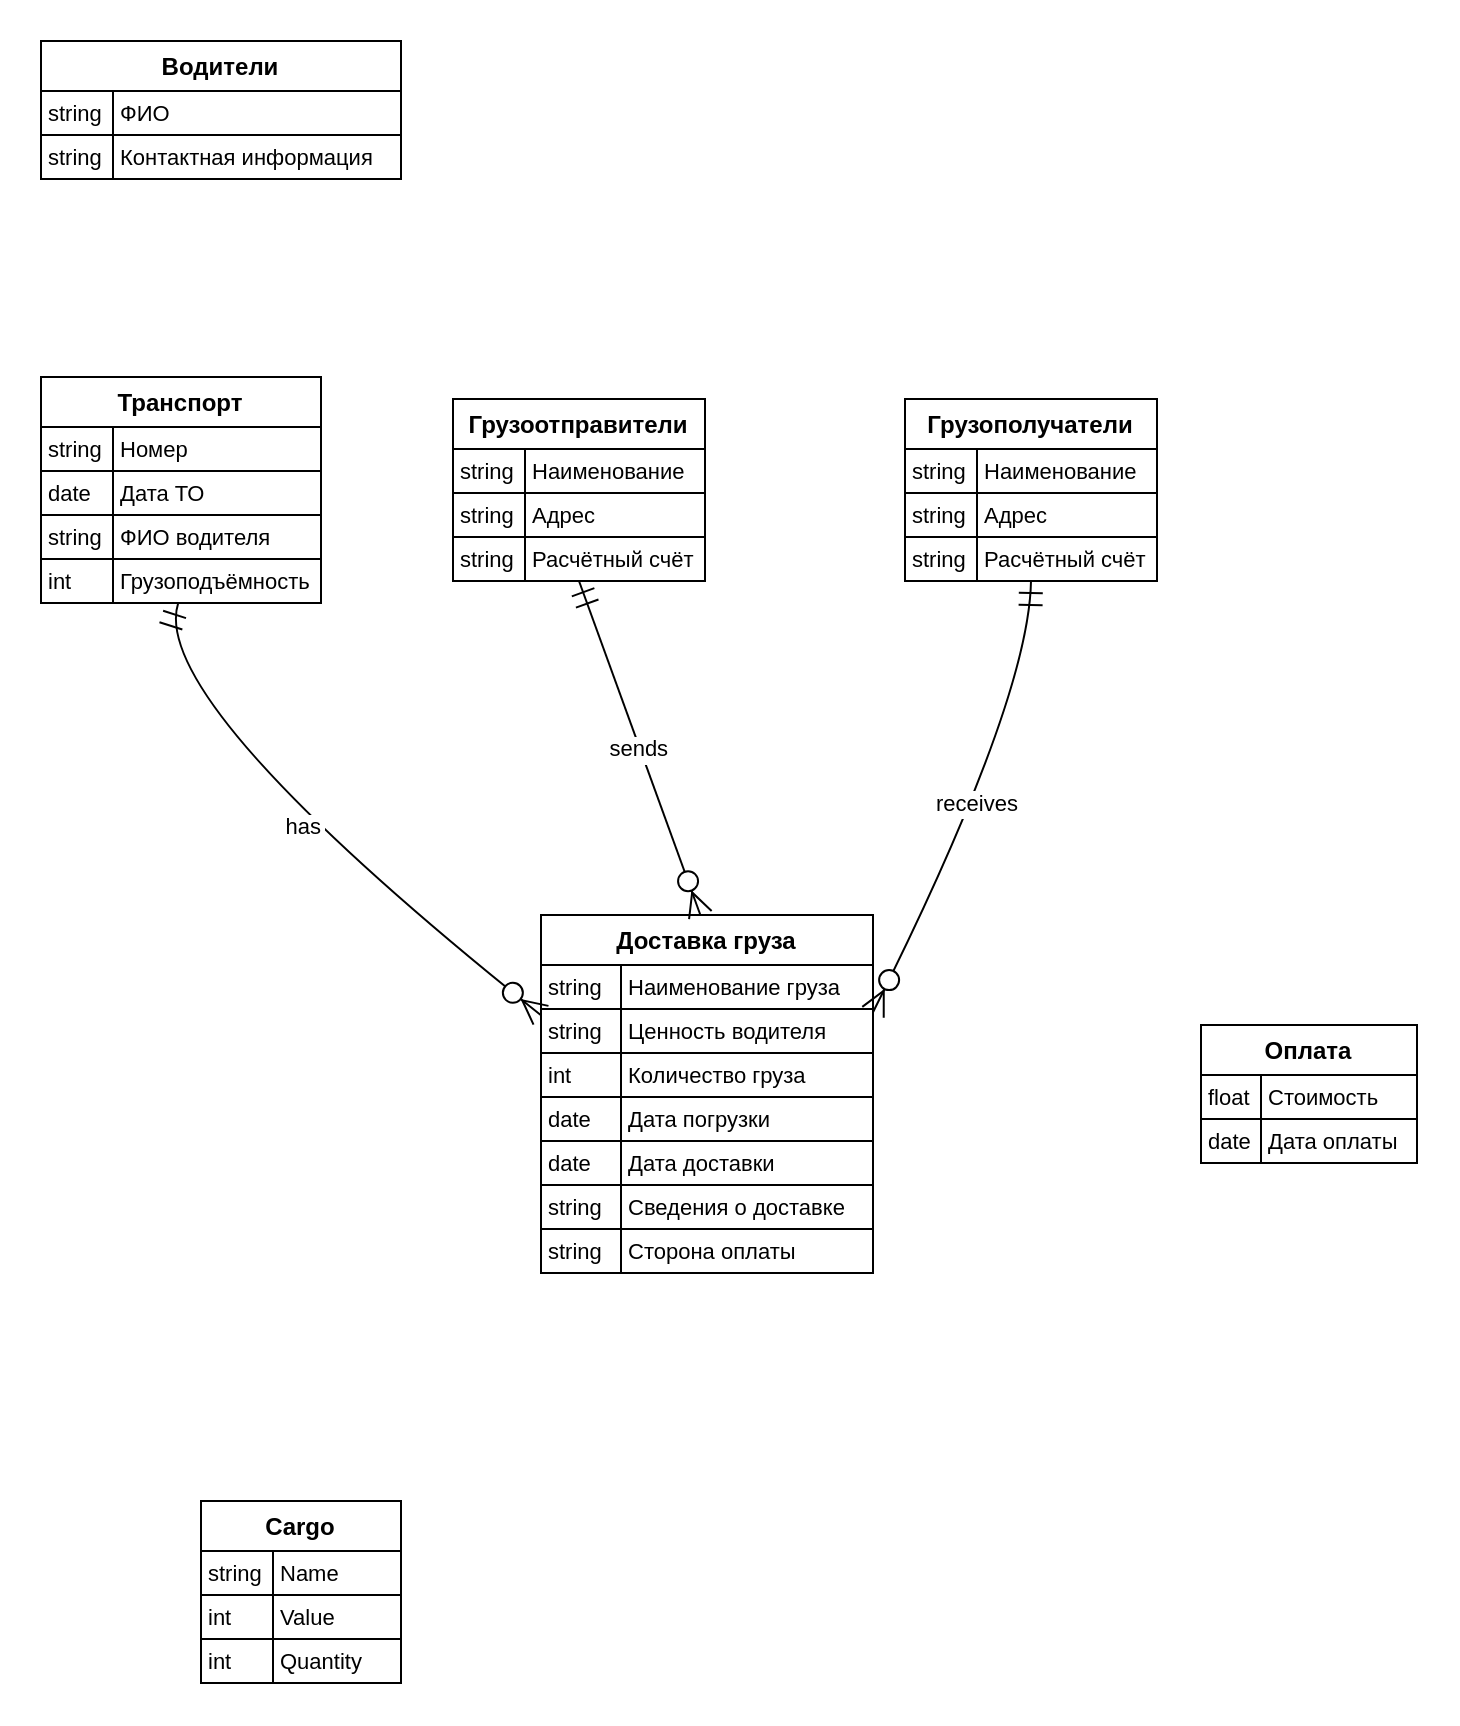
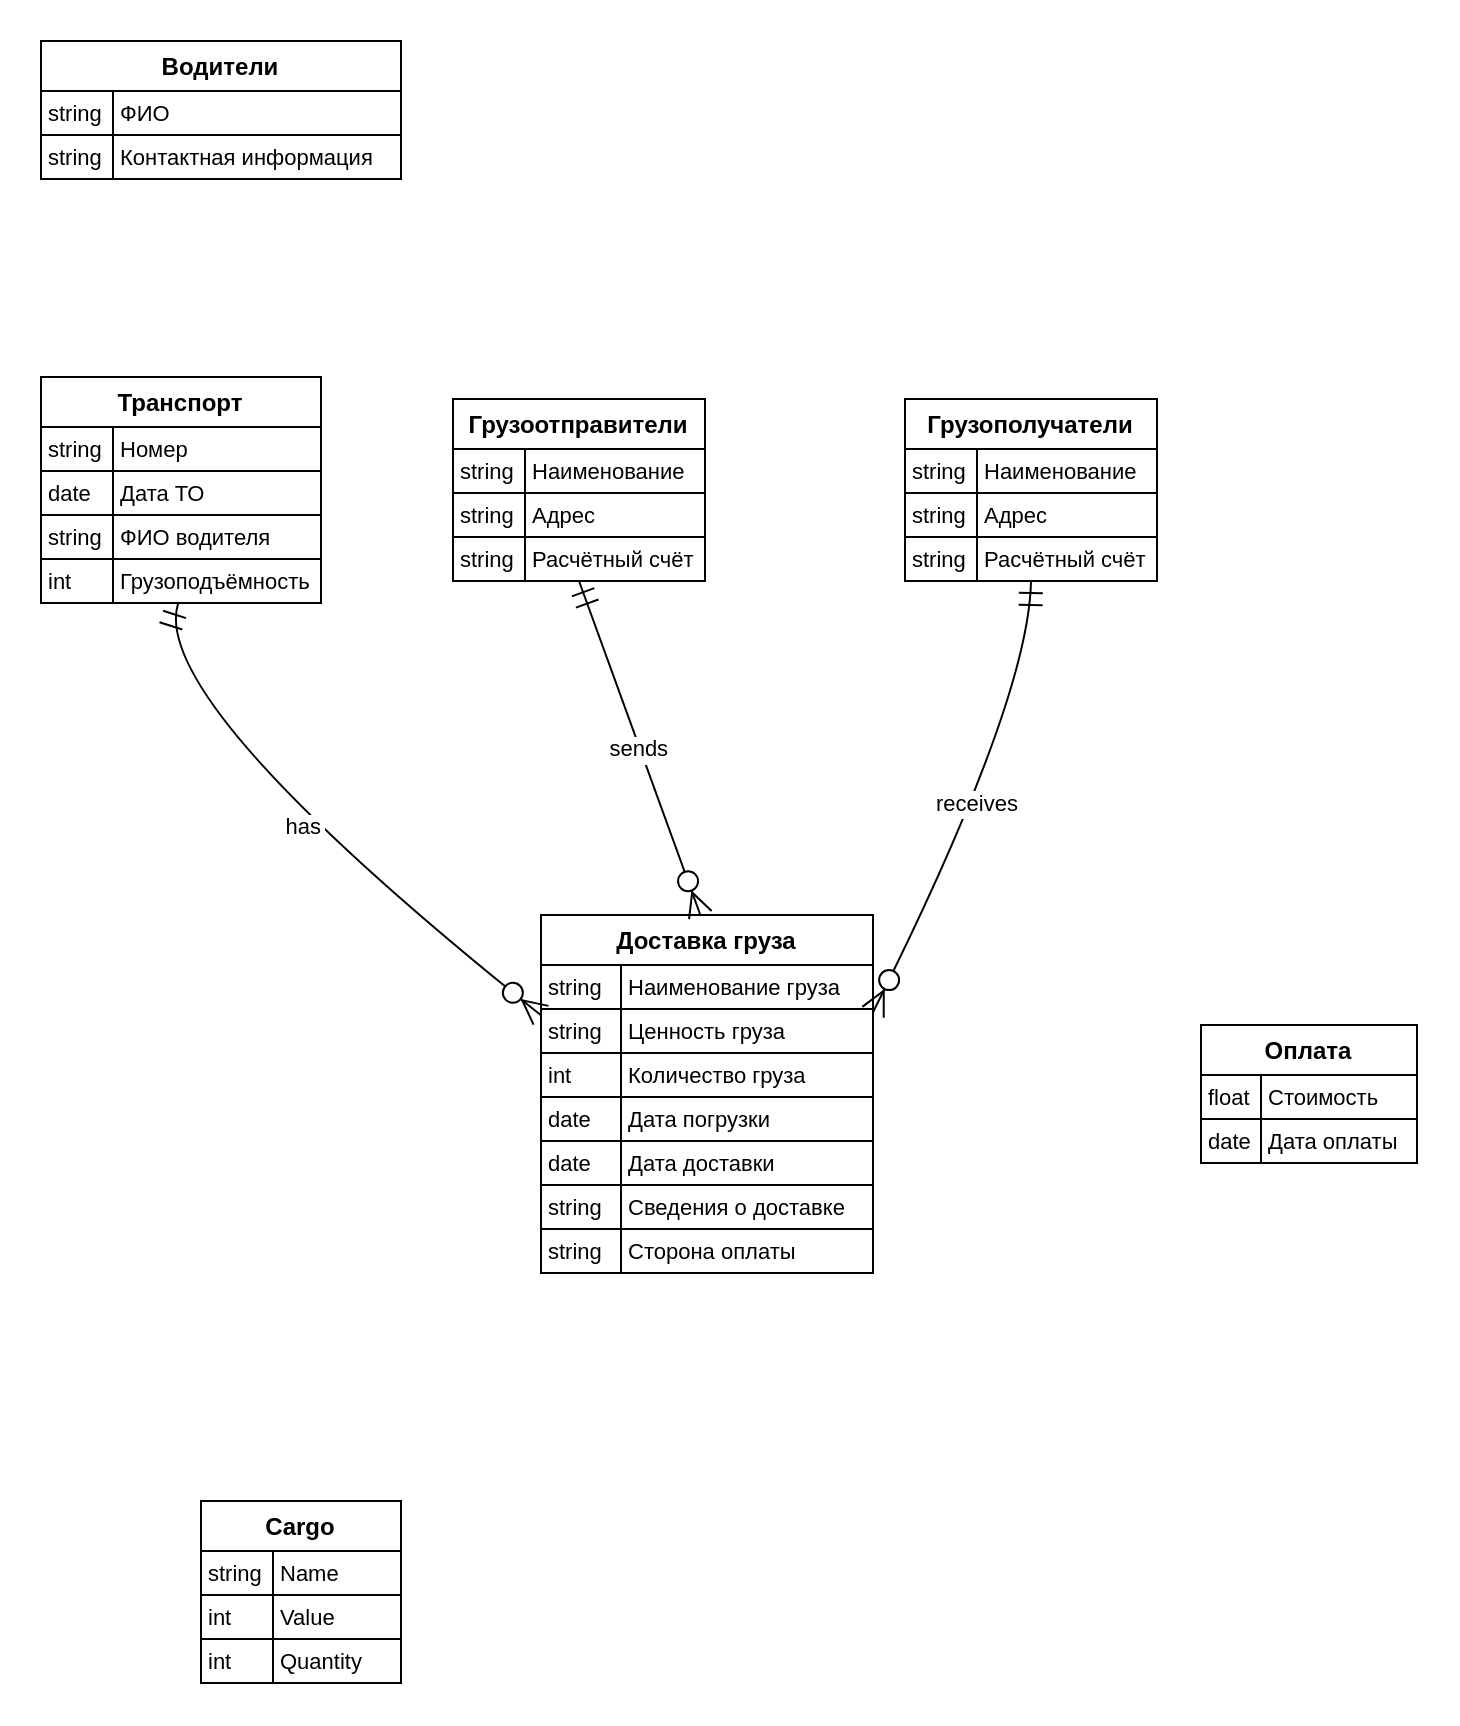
(730, 1032) -> (711, 1032)
